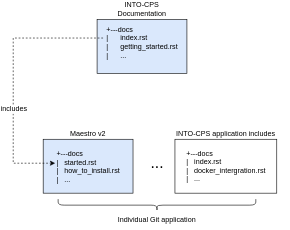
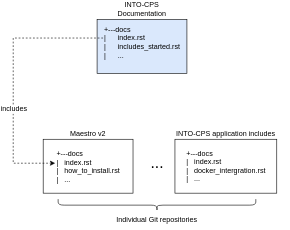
(142, 47) -> (142, 47)
(88, 167) -> (88, 167)
(88, 176) -> (88, 176)
(157, 220) -> (157, 220)
